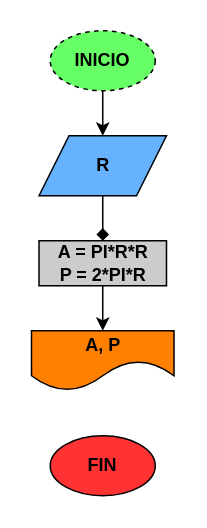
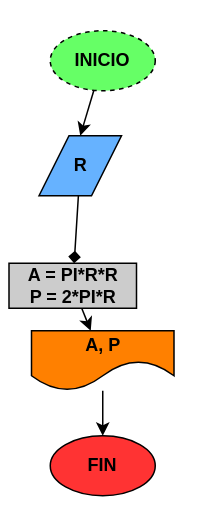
(103, 166) -> (80, 166)
(103, 263) -> (73, 286)
none -> (103, 408)
